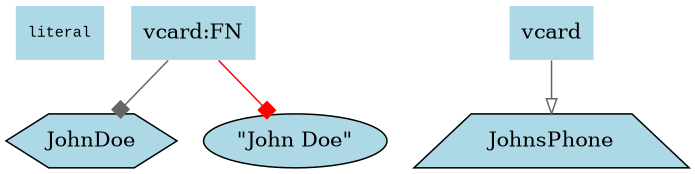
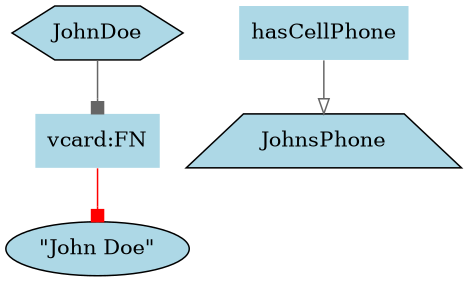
(60, 33) -> none
(552, 33) -> (324, 33)
(148, 82) -> (98, 80)
